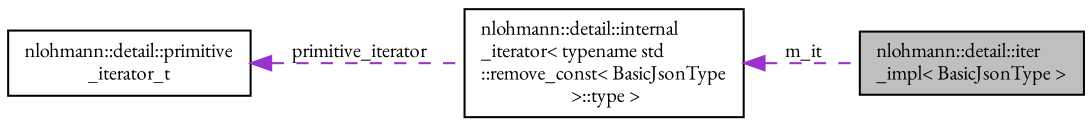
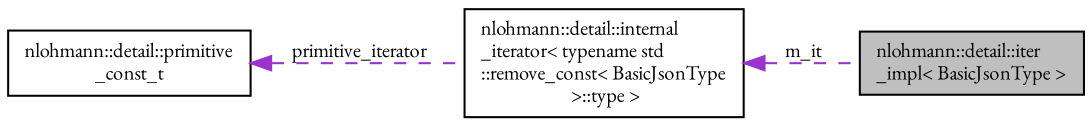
(129, 63) -> (129, 63)
